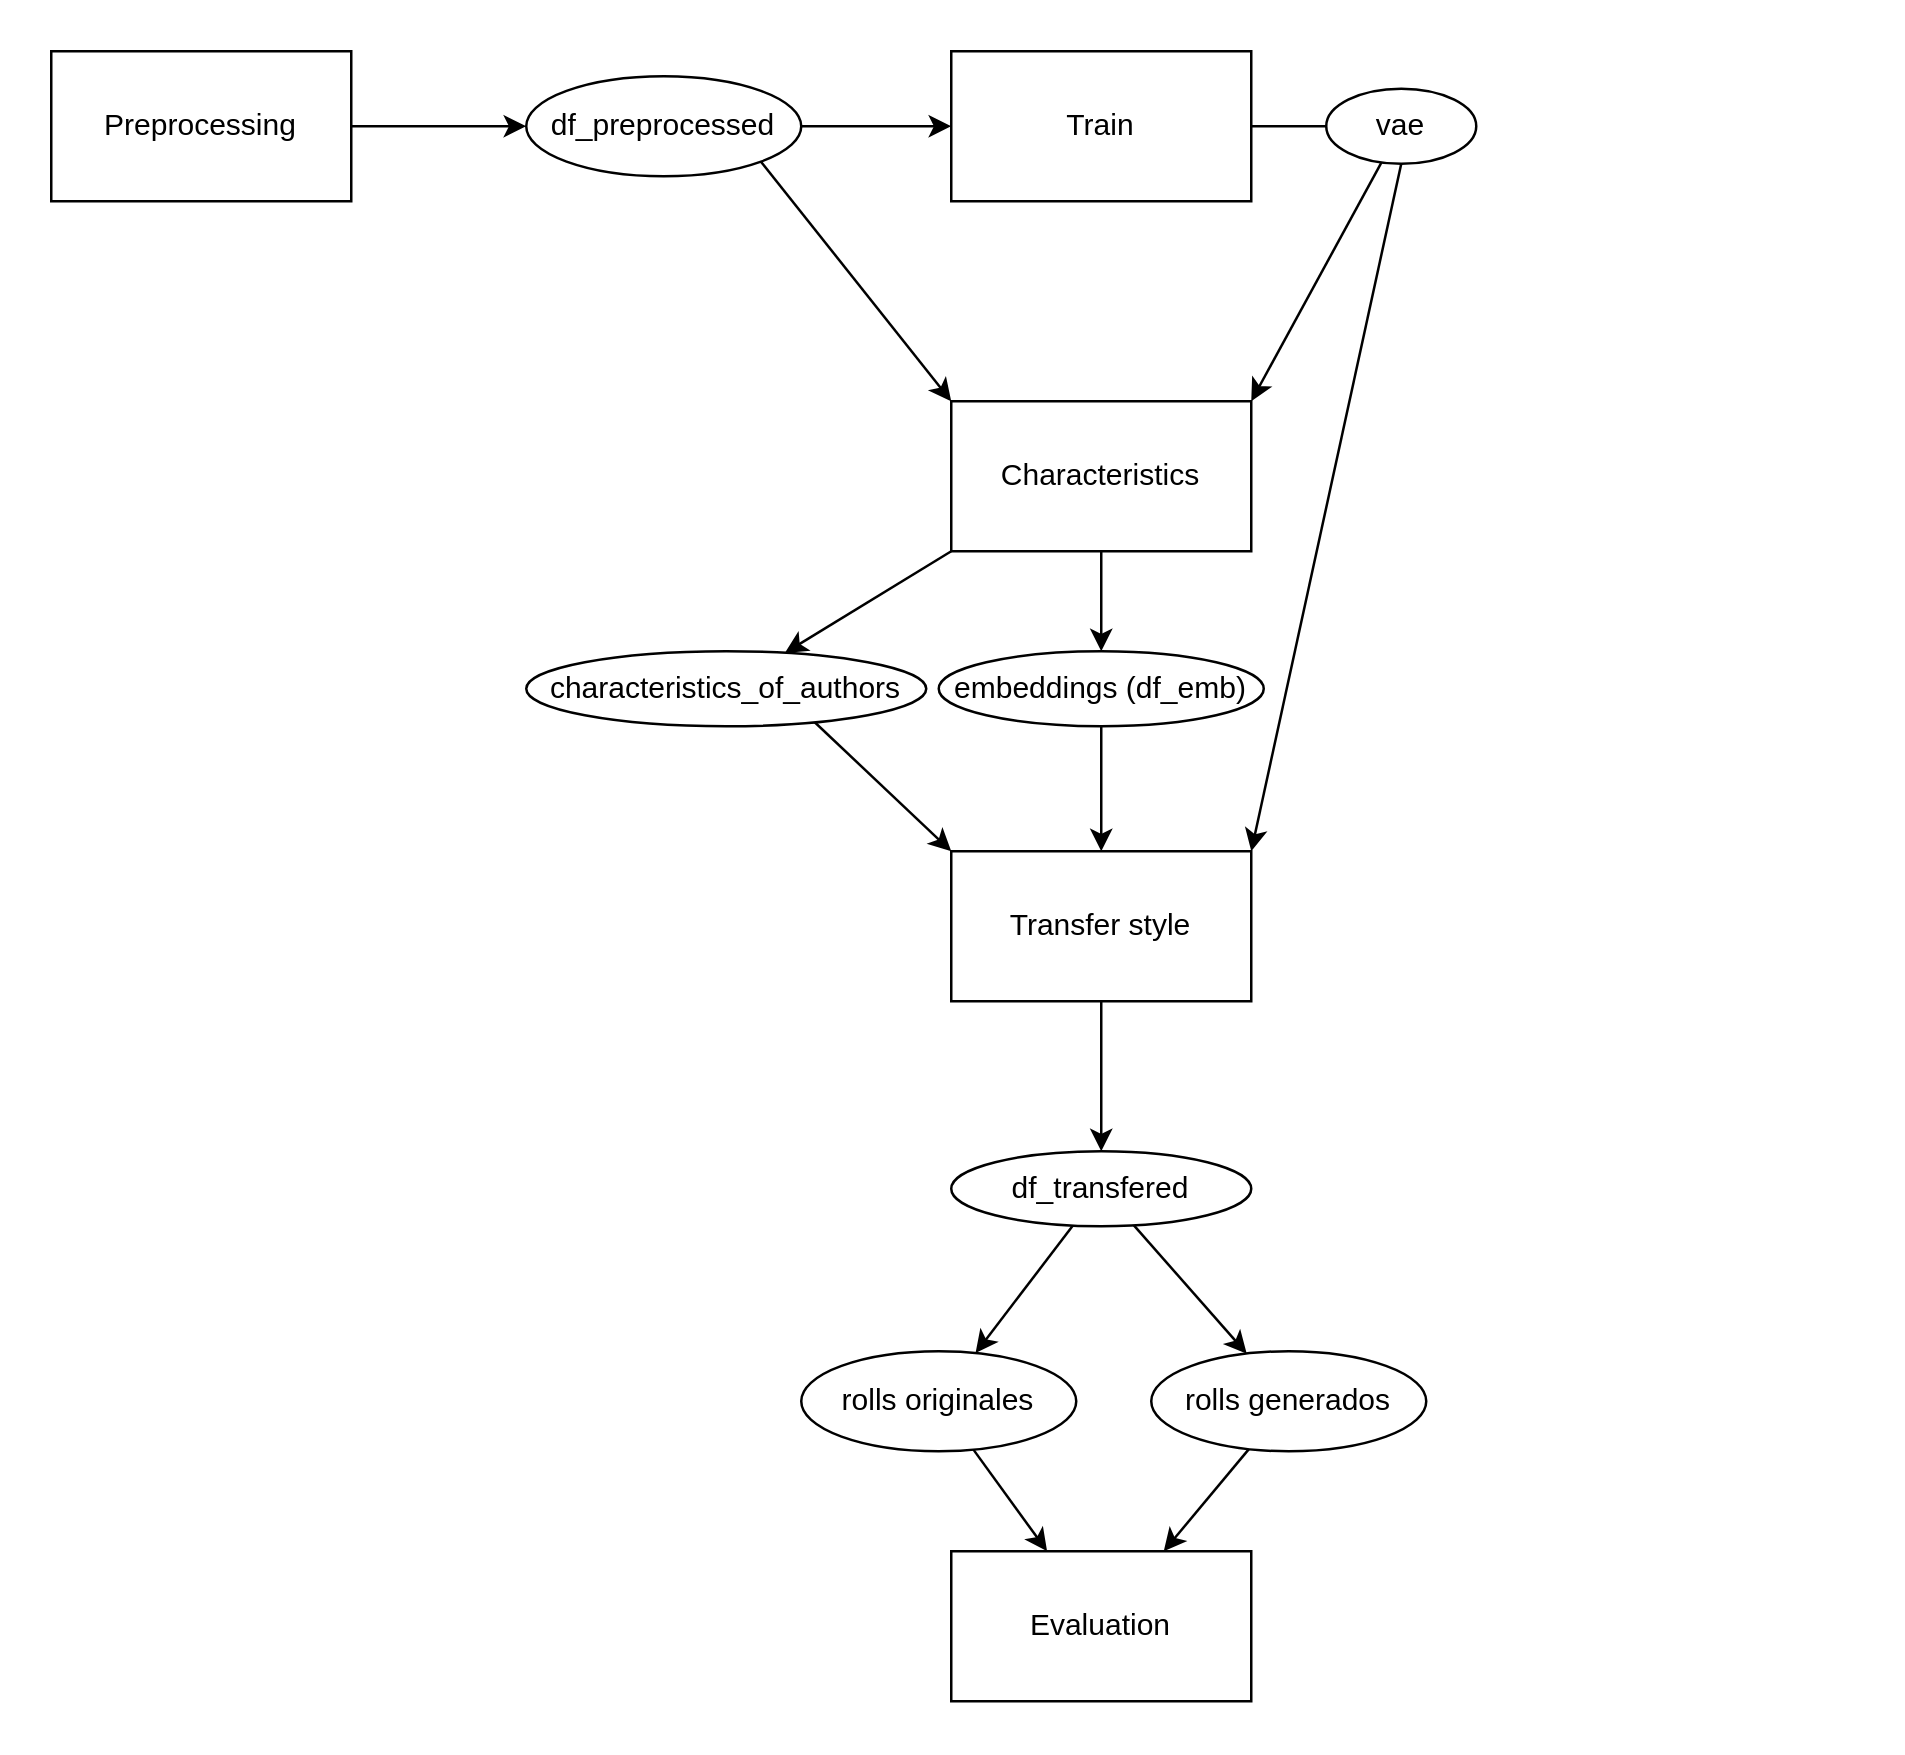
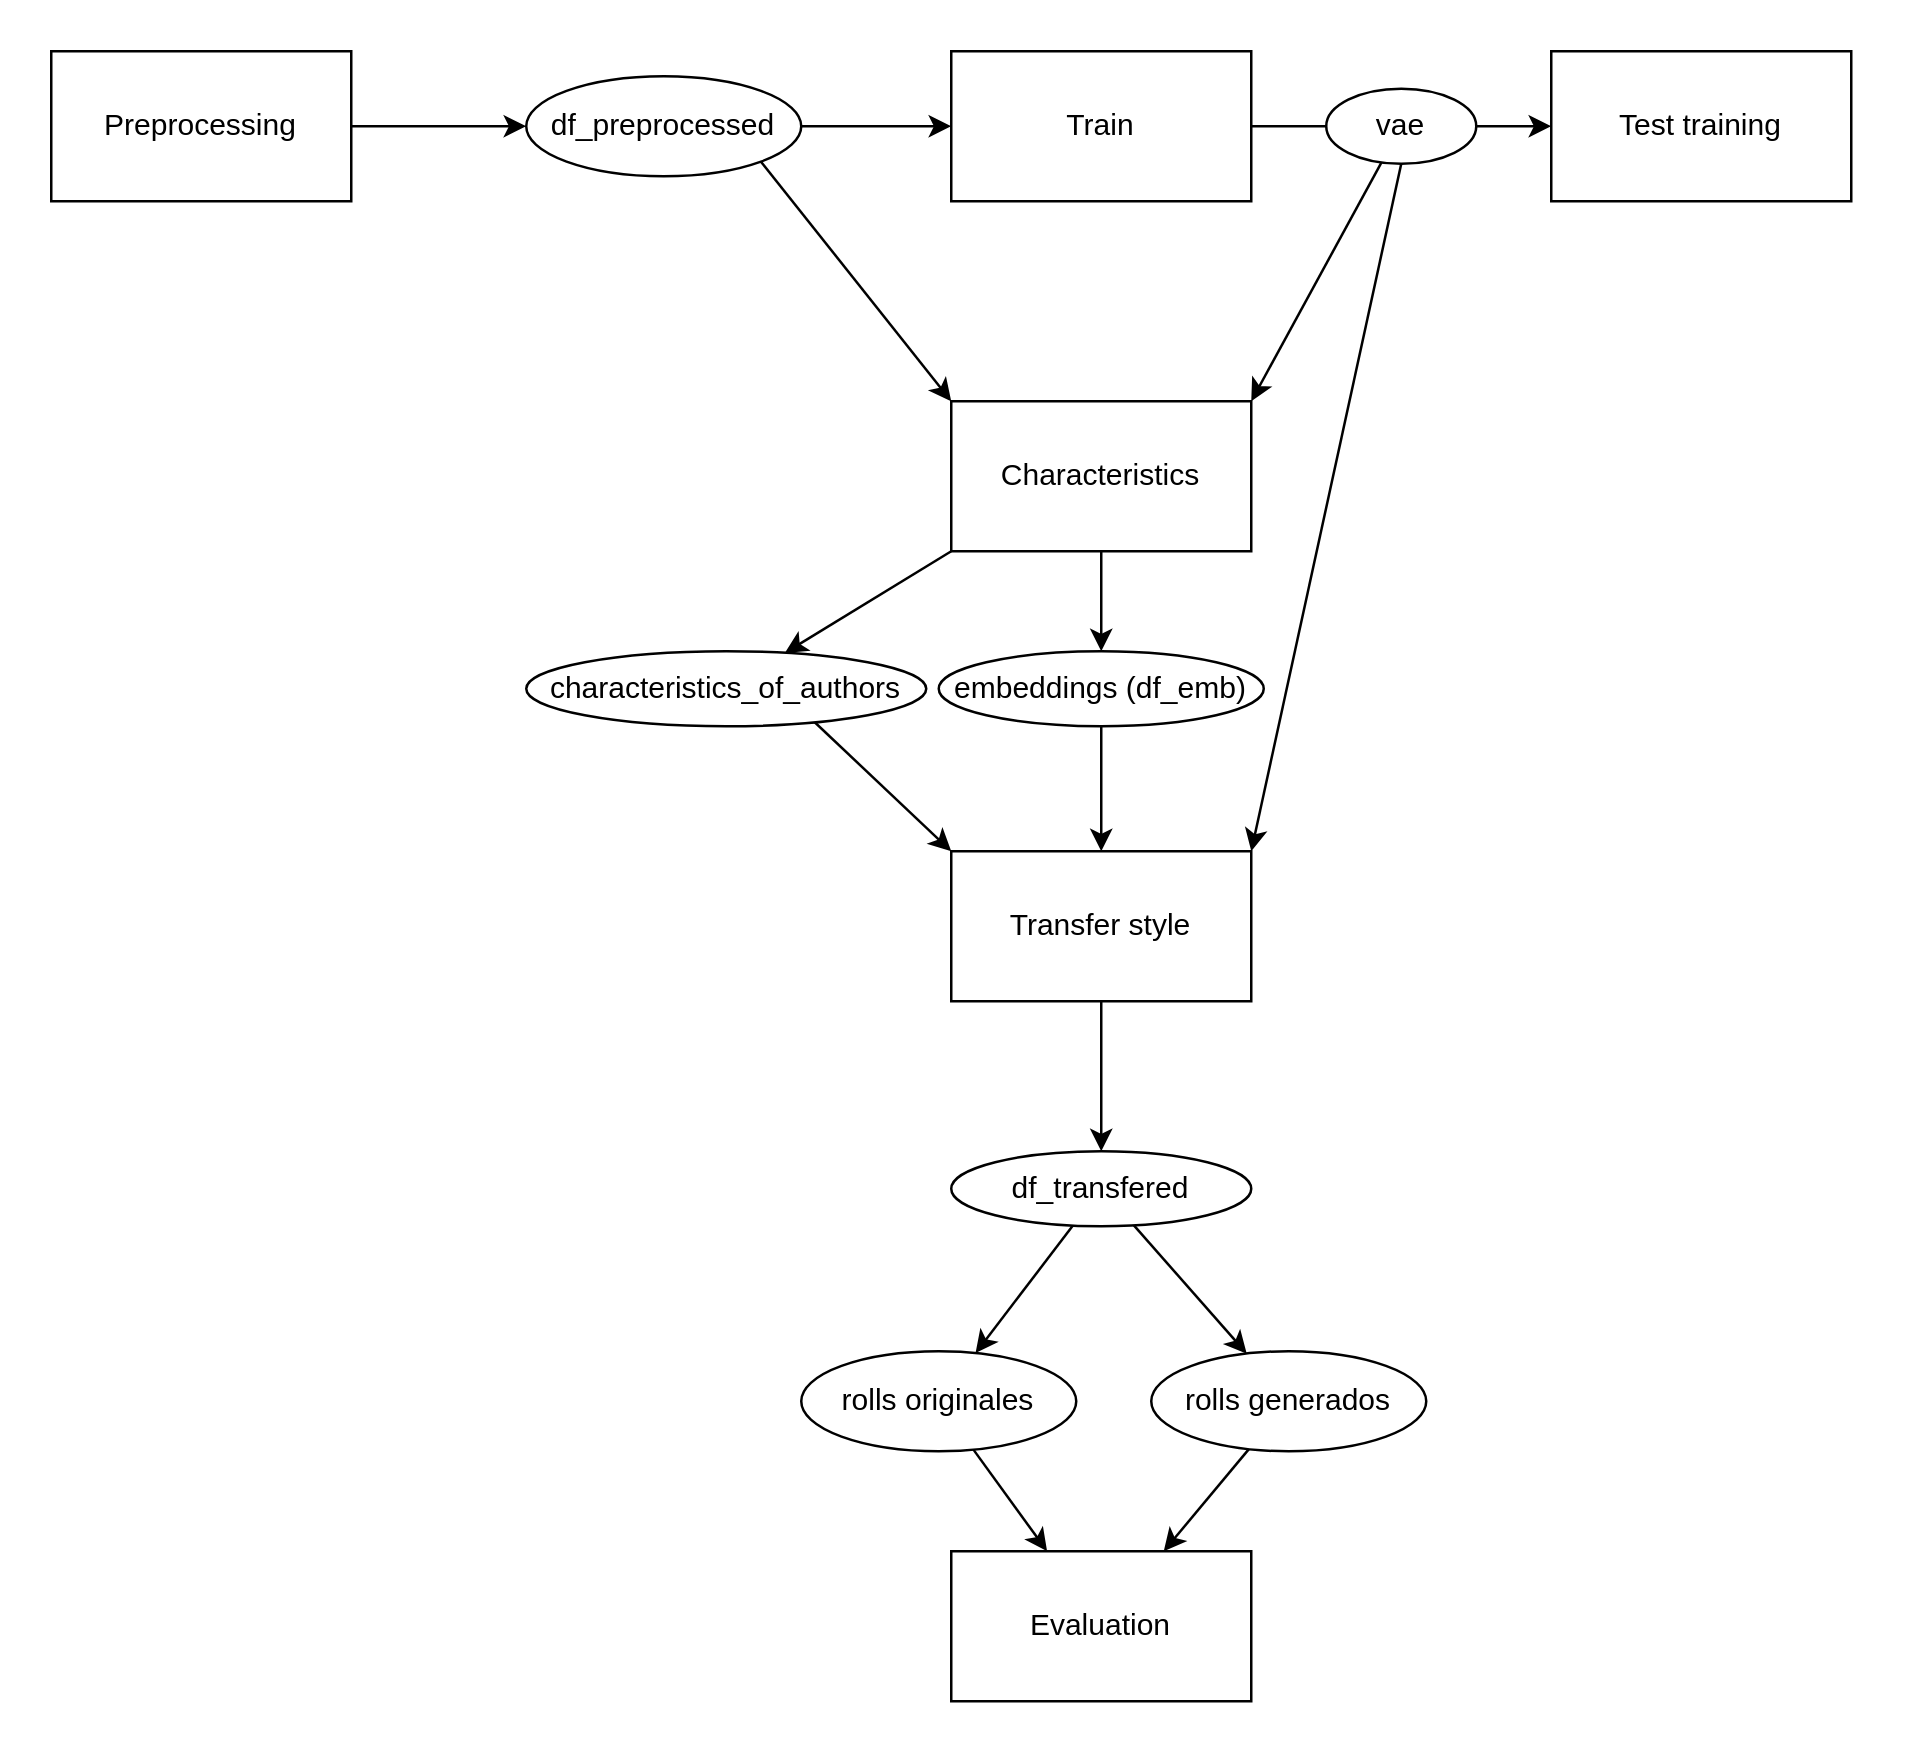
none -> (1522, 126)
none -> (1701, 126)
